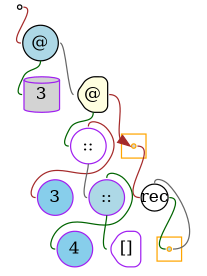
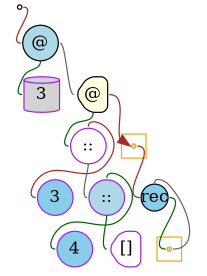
(155, 198) -> (155, 198)
